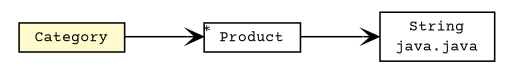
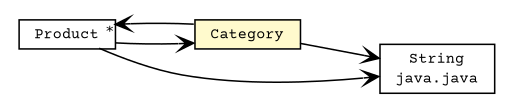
none -> (147, 44)
none -> (332, 49)
